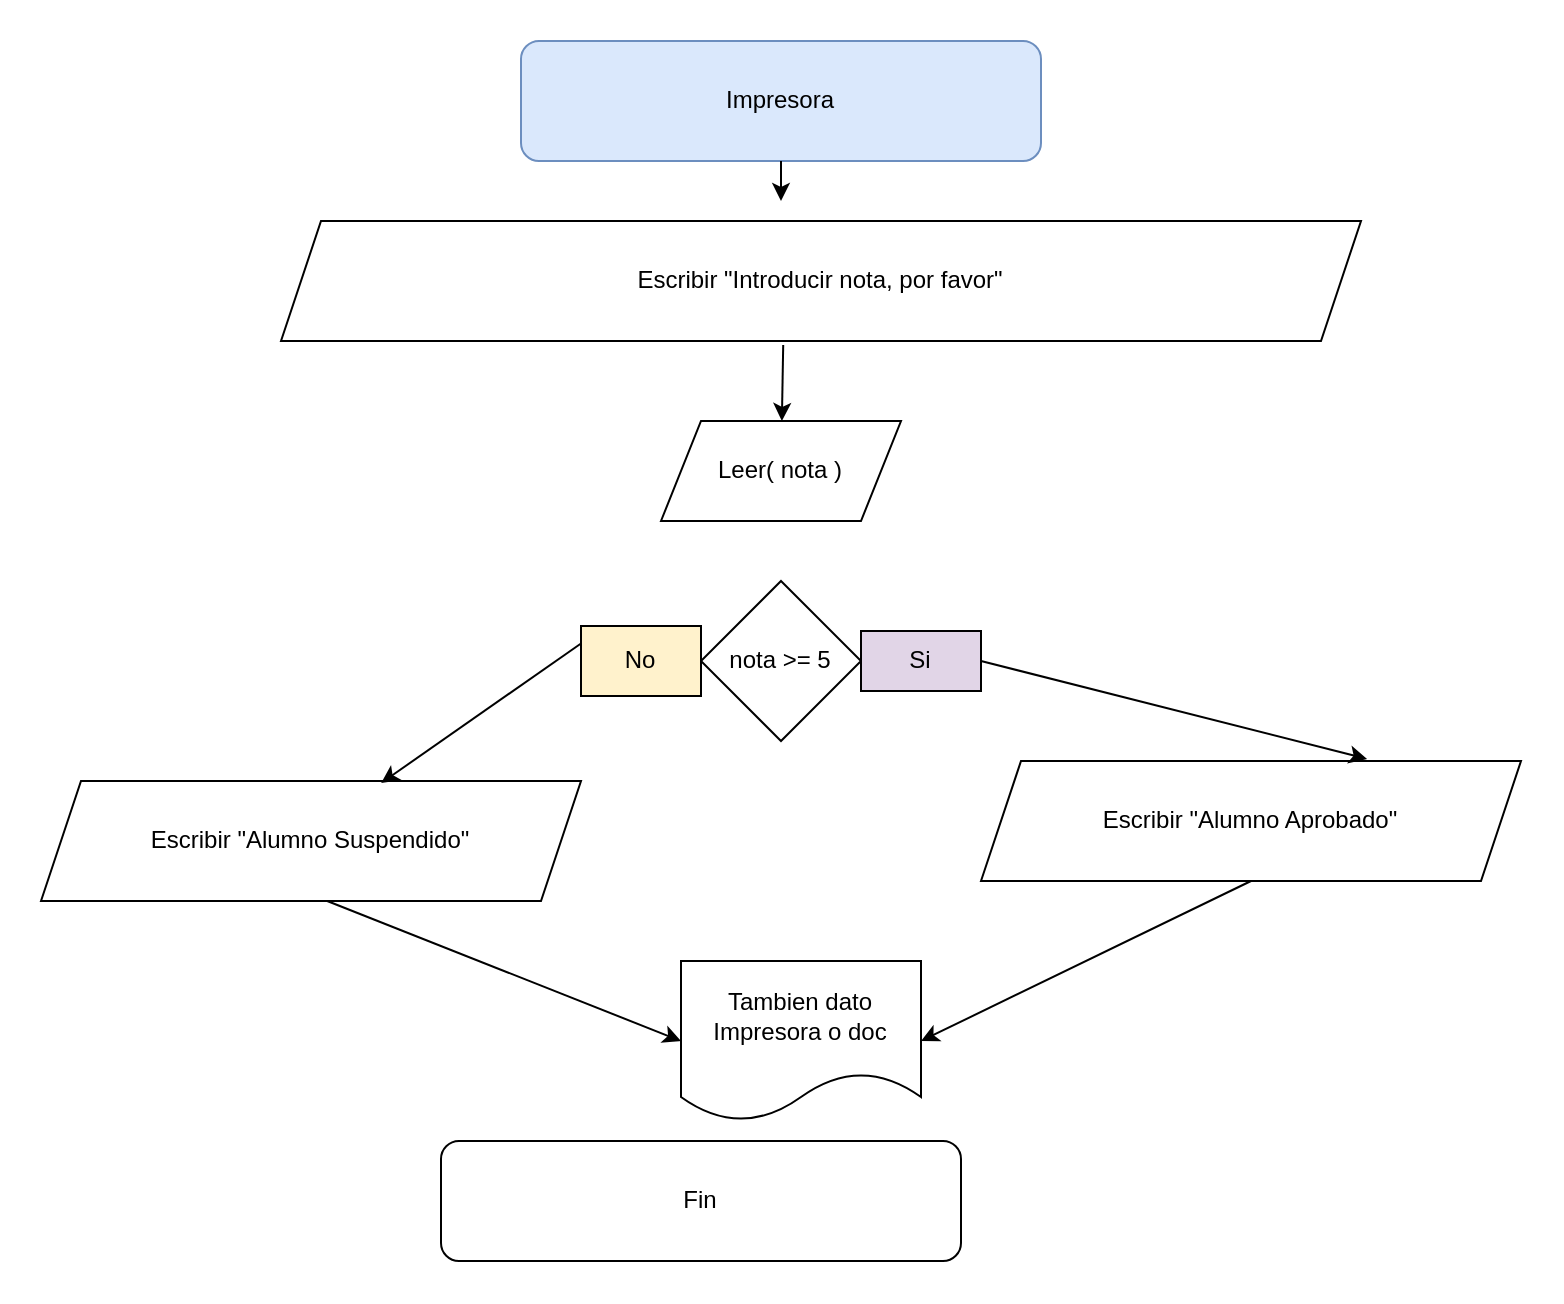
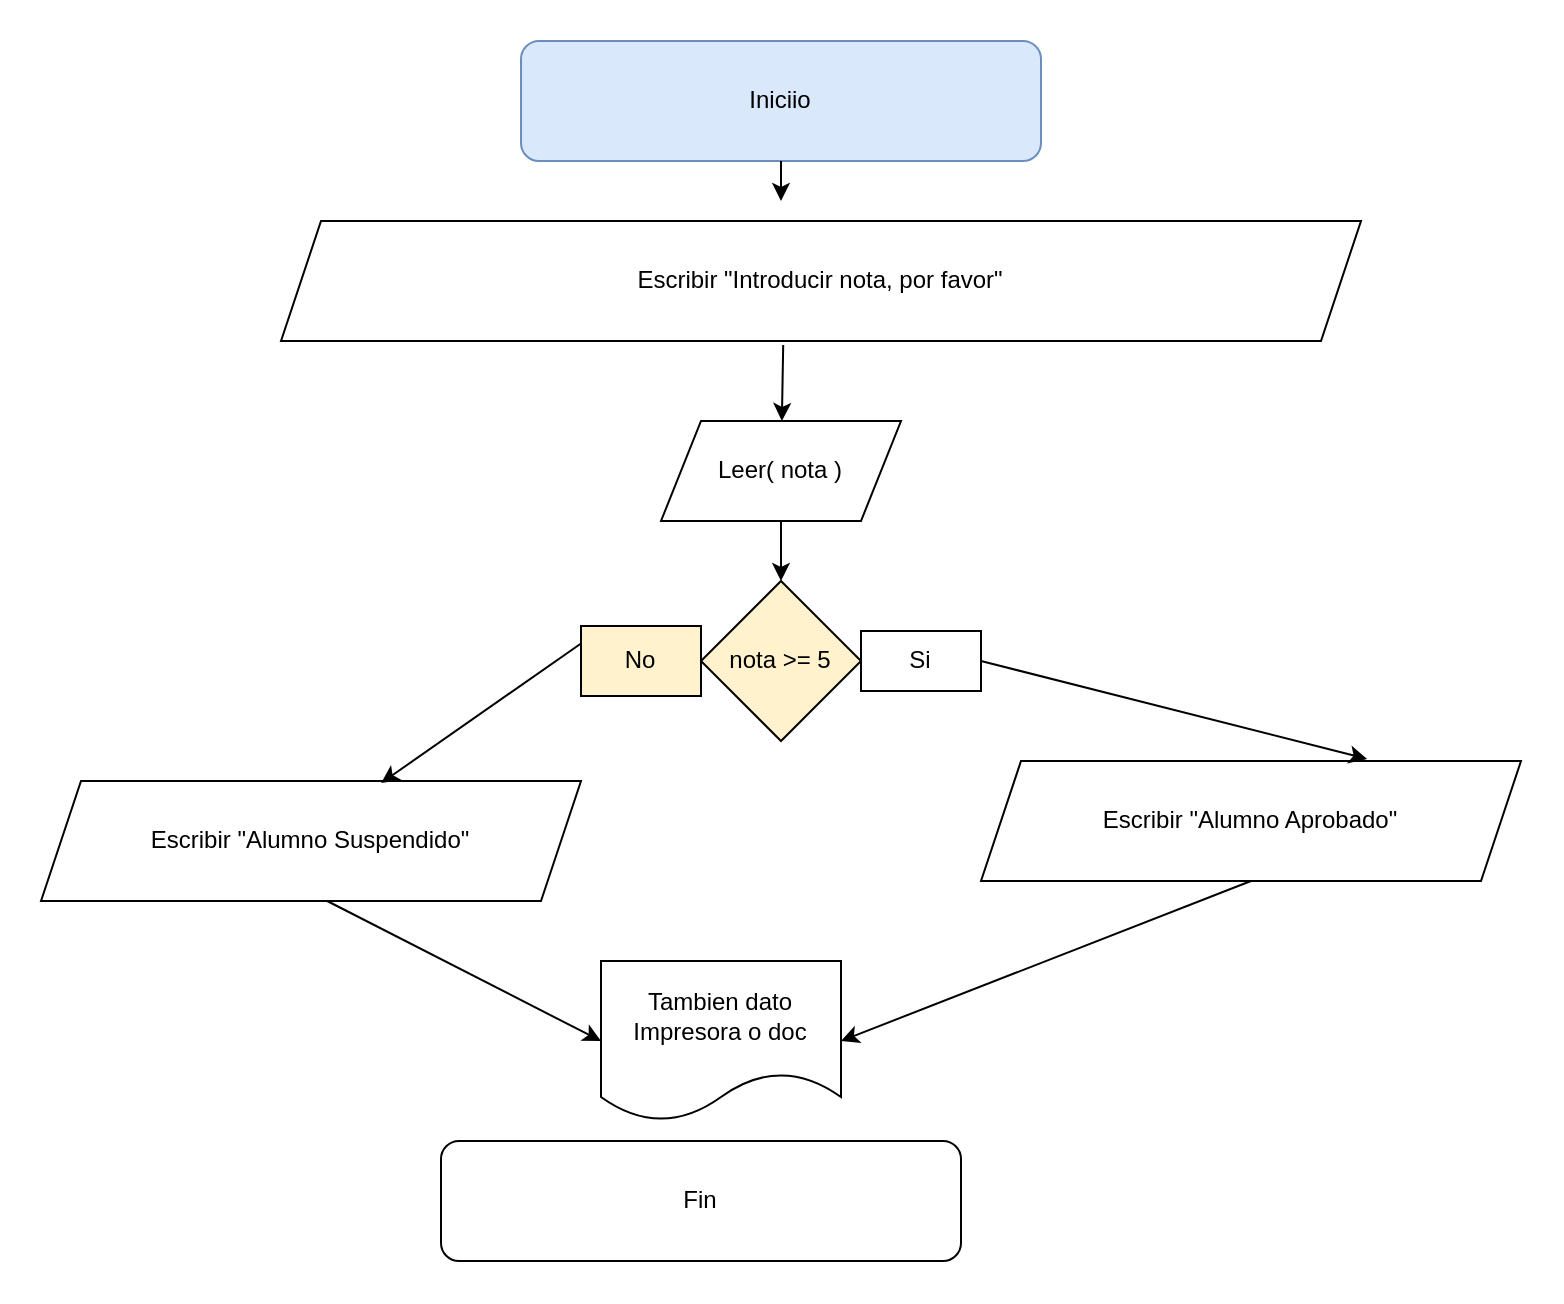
(781, 101) -> (781, 101)
none -> (781, 558)
(781, 661) -> (781, 661)
(921, 661) -> (921, 661)
(801, 1041) -> (721, 1041)
